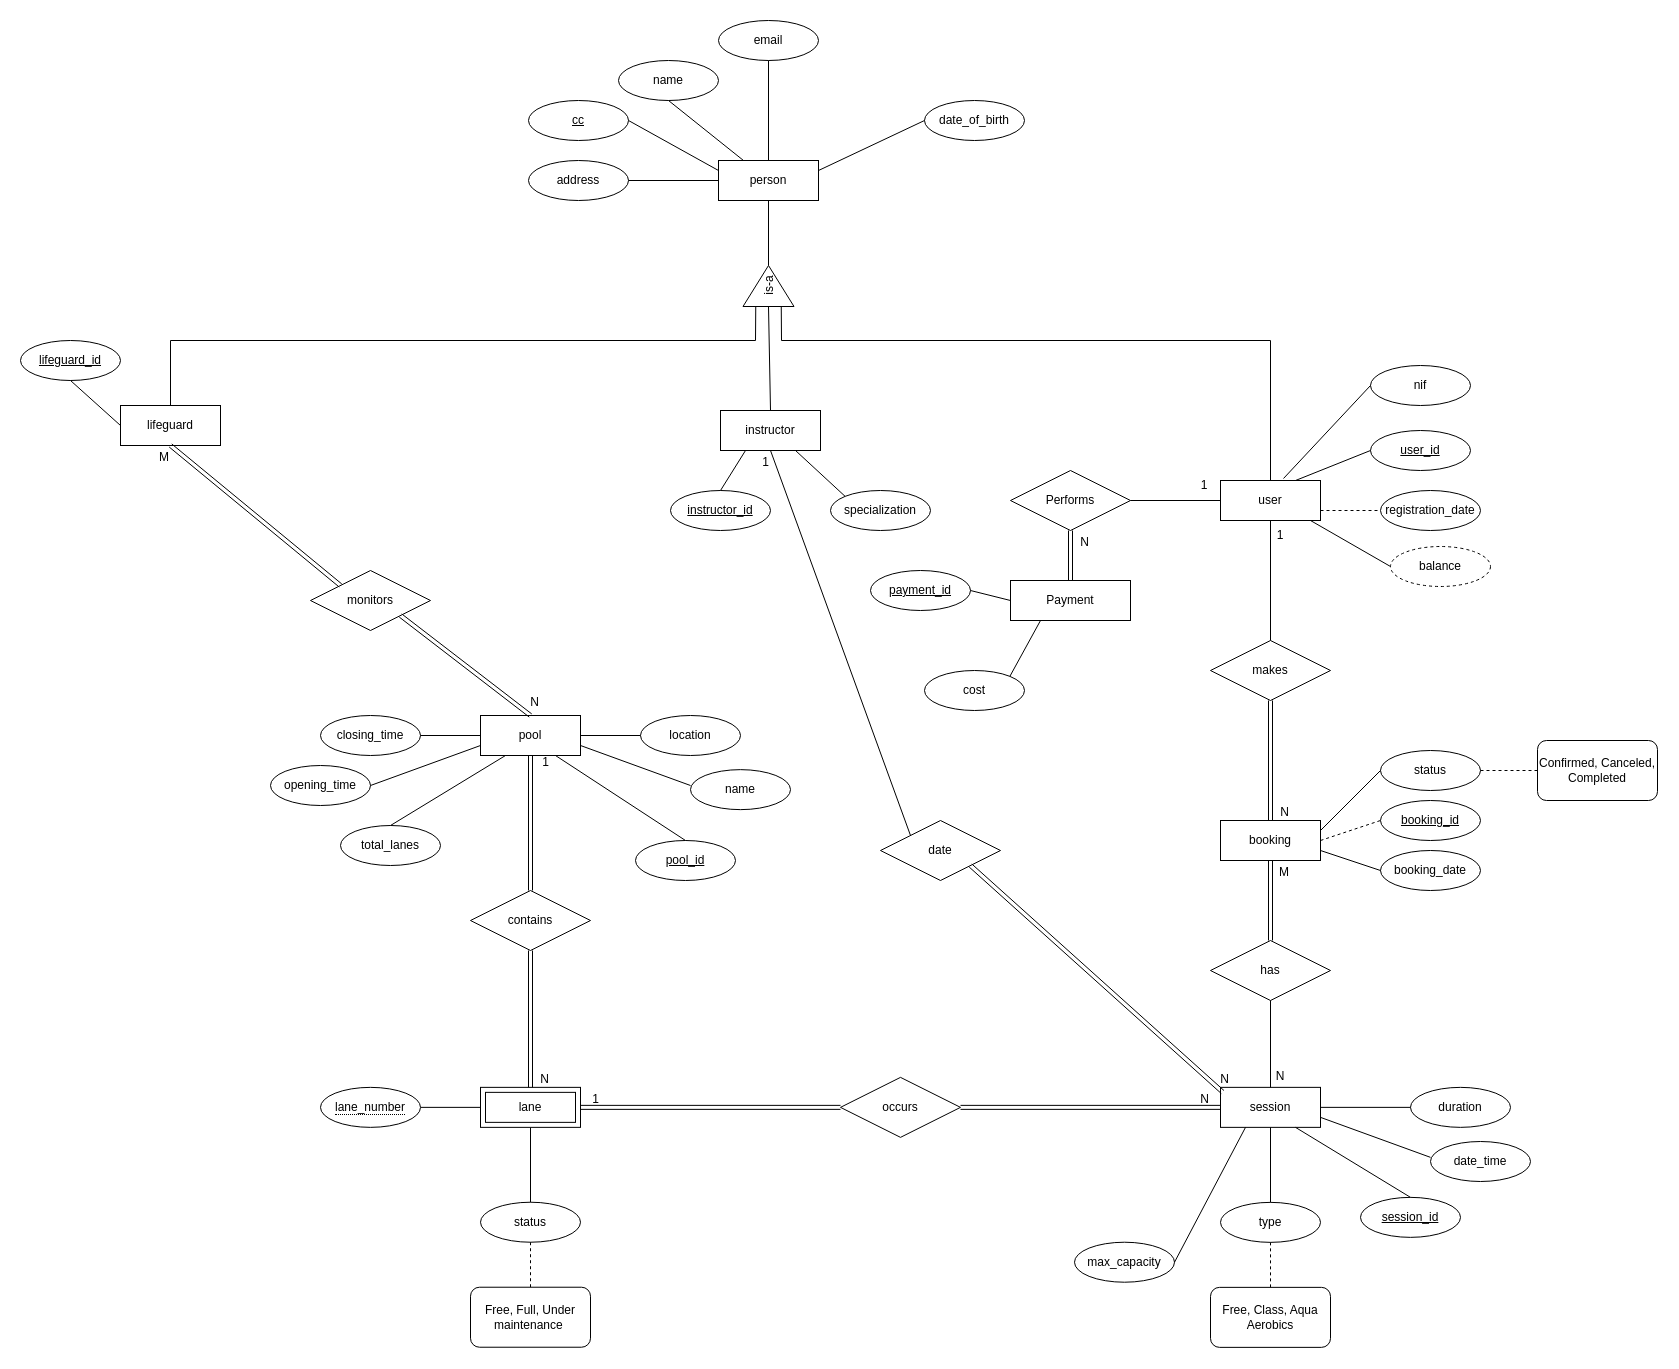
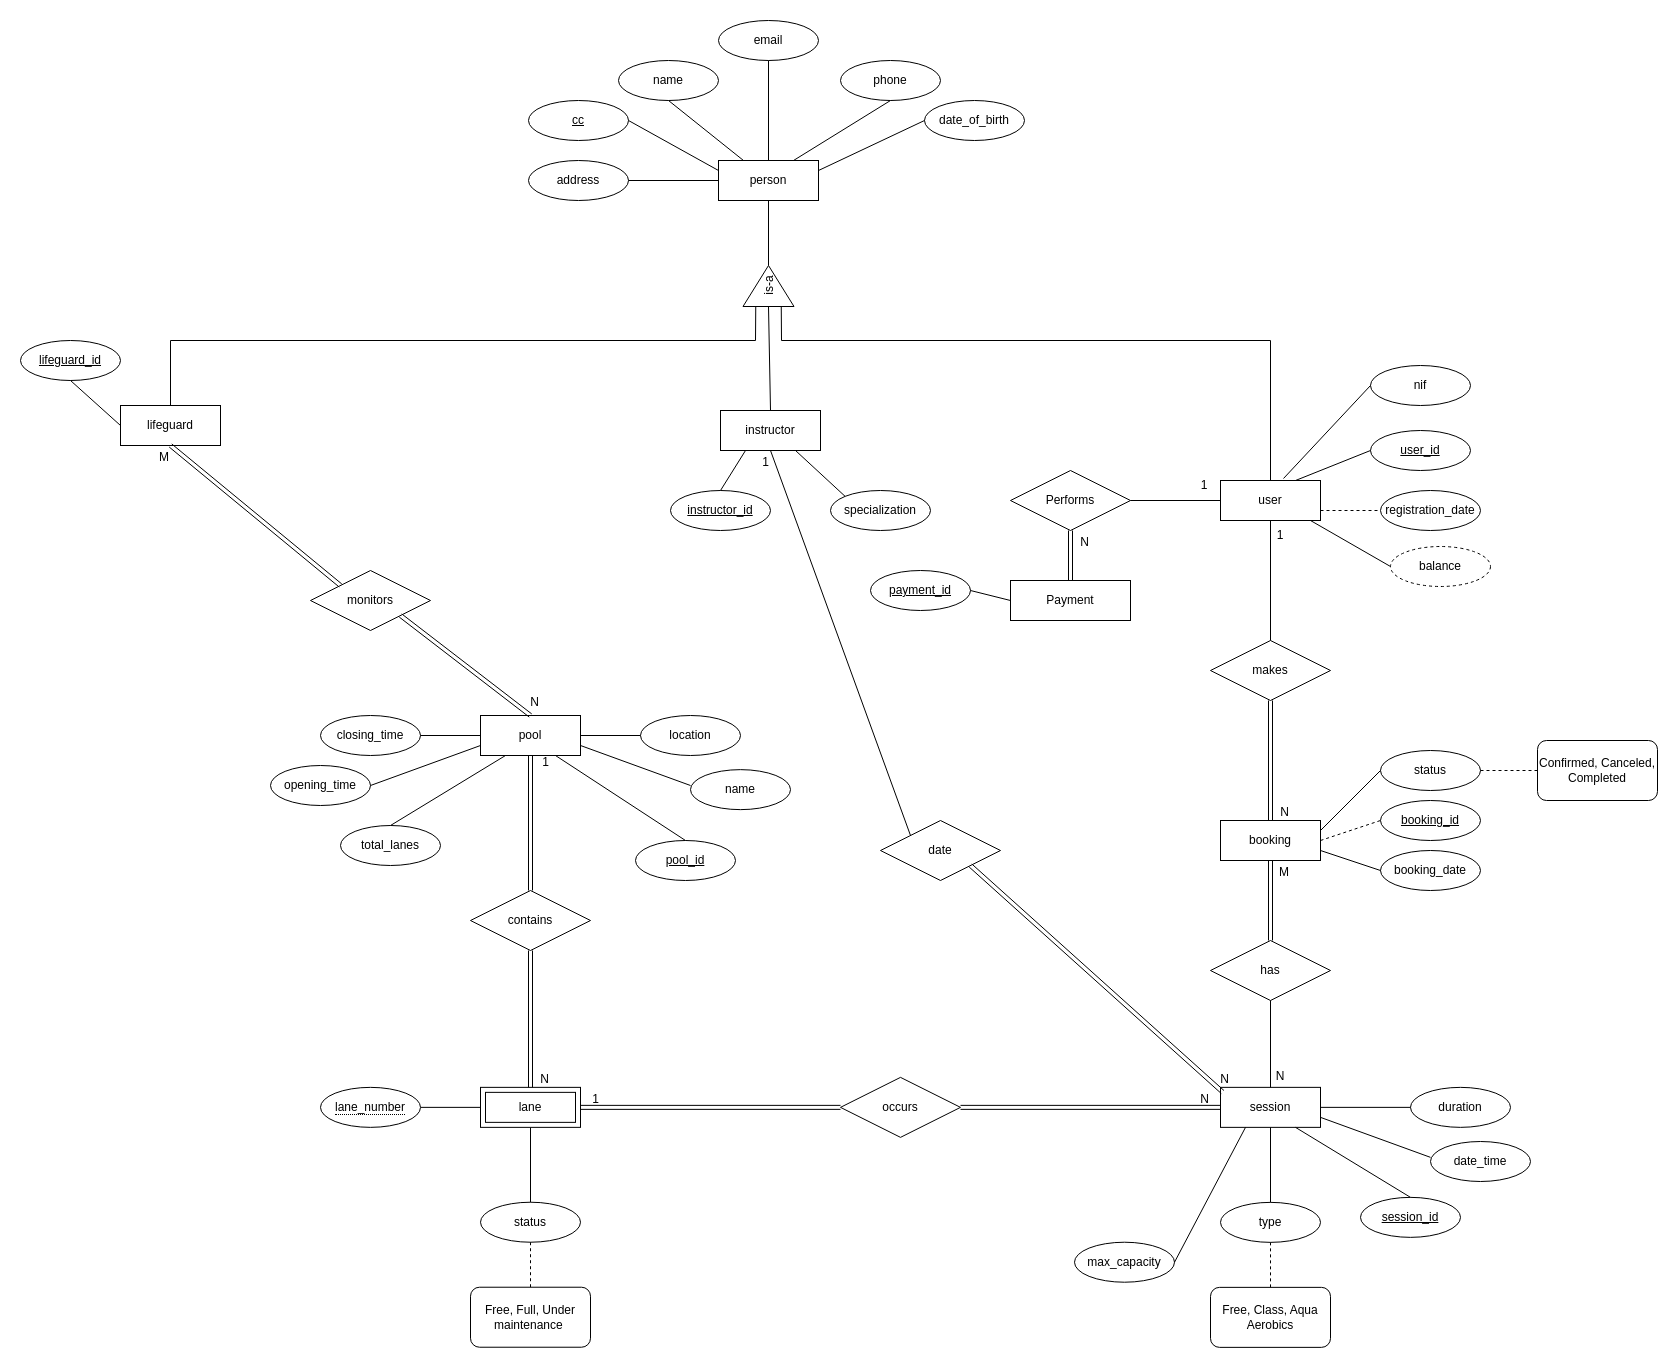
none -> (891, 81)
none -> (842, 131)
(1025, 649) -> none
(975, 691) -> none
